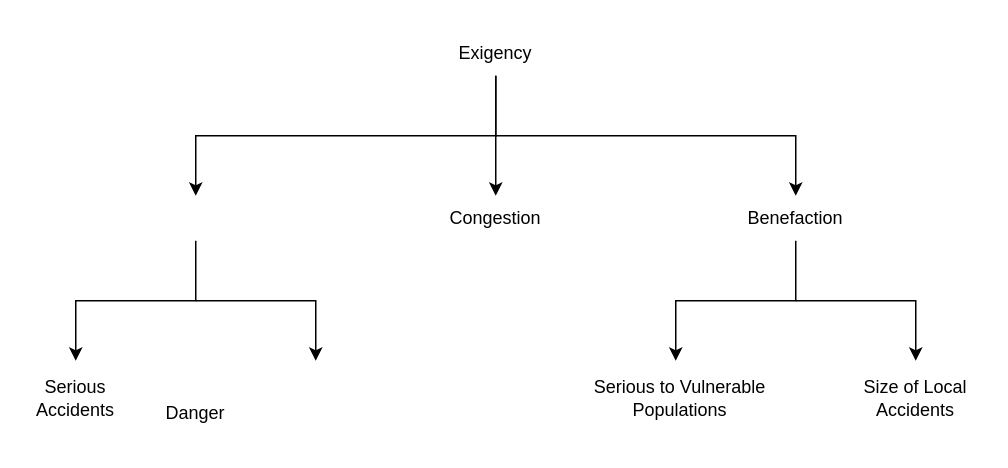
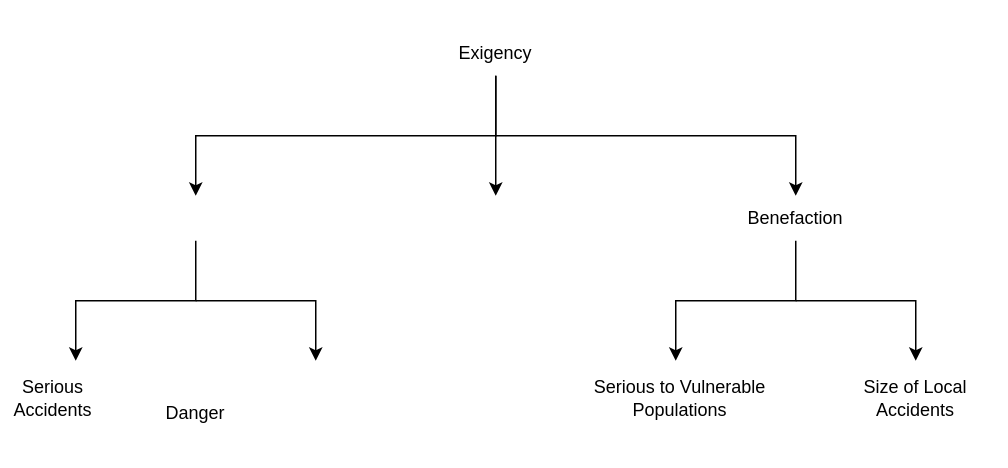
(496, 218) -> none
(76, 398) -> (53, 398)
